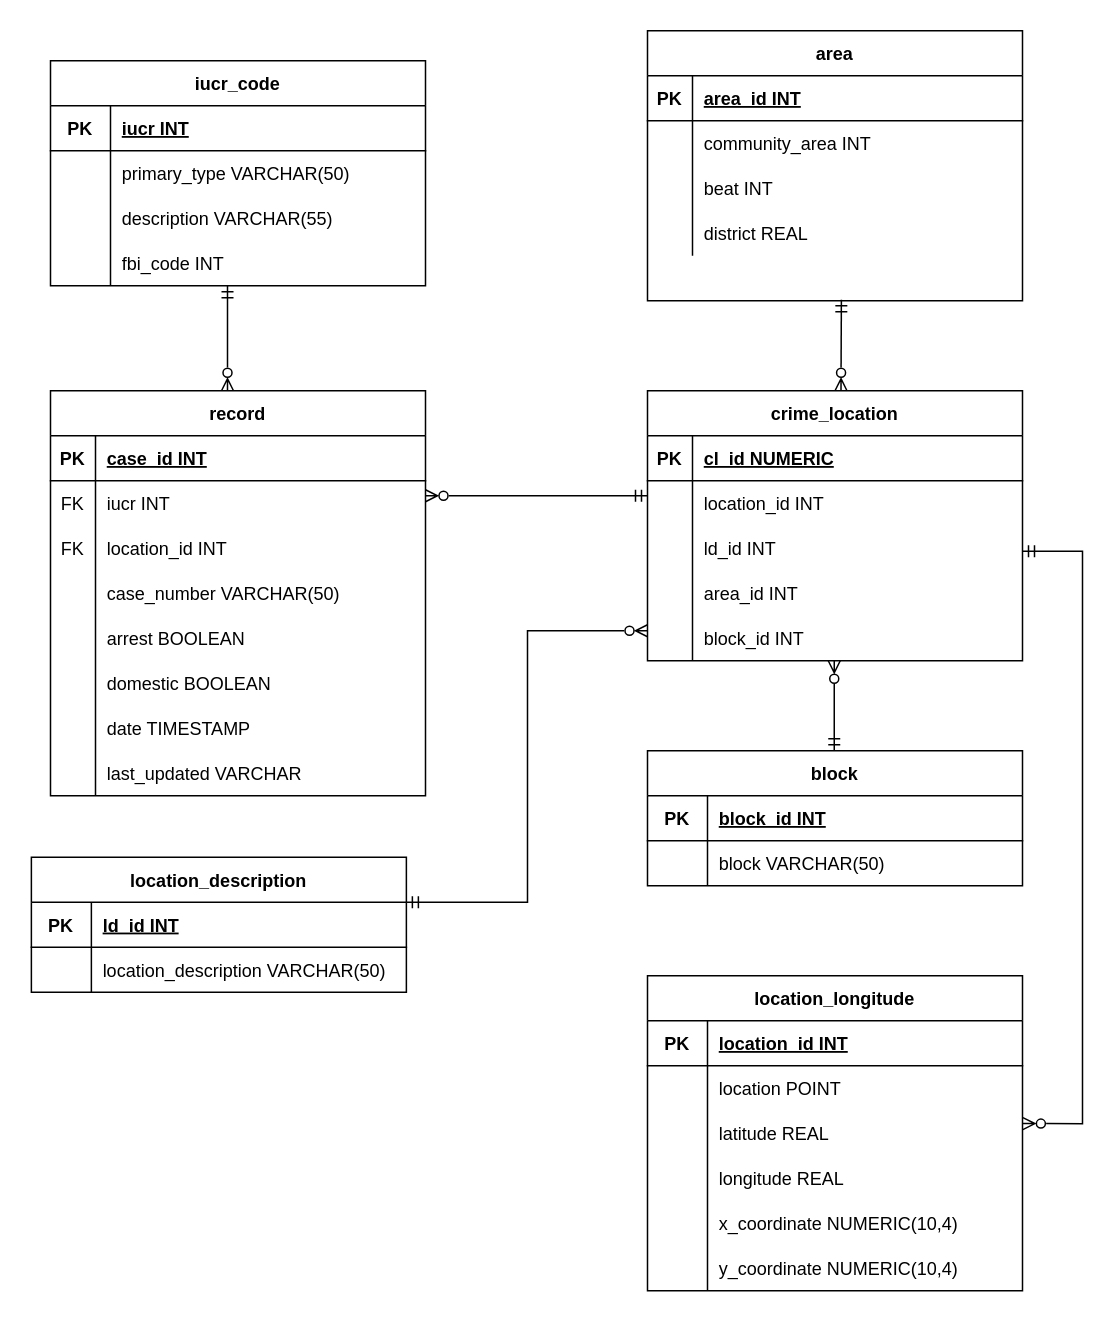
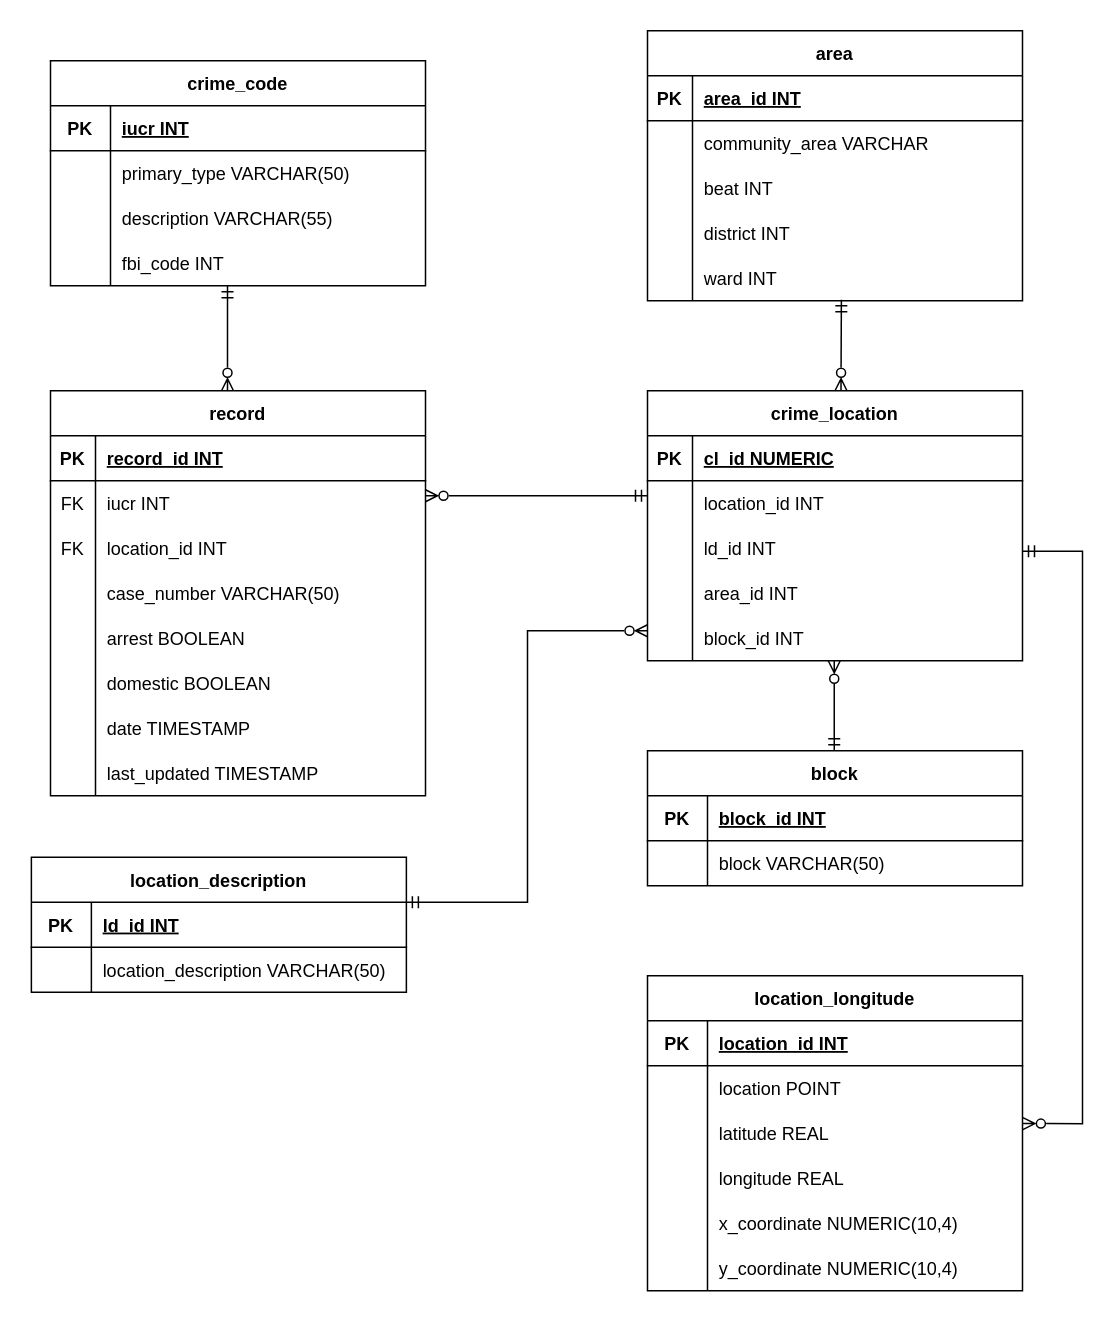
(237, 84) -> (237, 84)
(790, 144) -> (810, 144)
(762, 234) -> (757, 234)
none -> (857, 278)
(157, 459) -> (167, 459)
(203, 774) -> (213, 774)
